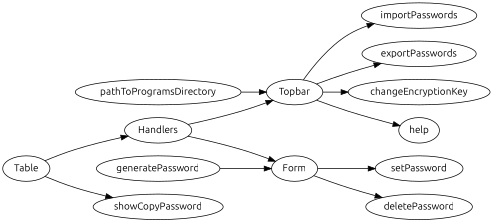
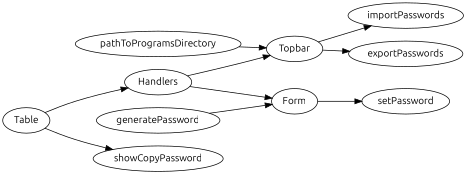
(419, 92) -> none
(419, 130) -> none
(419, 207) -> none
